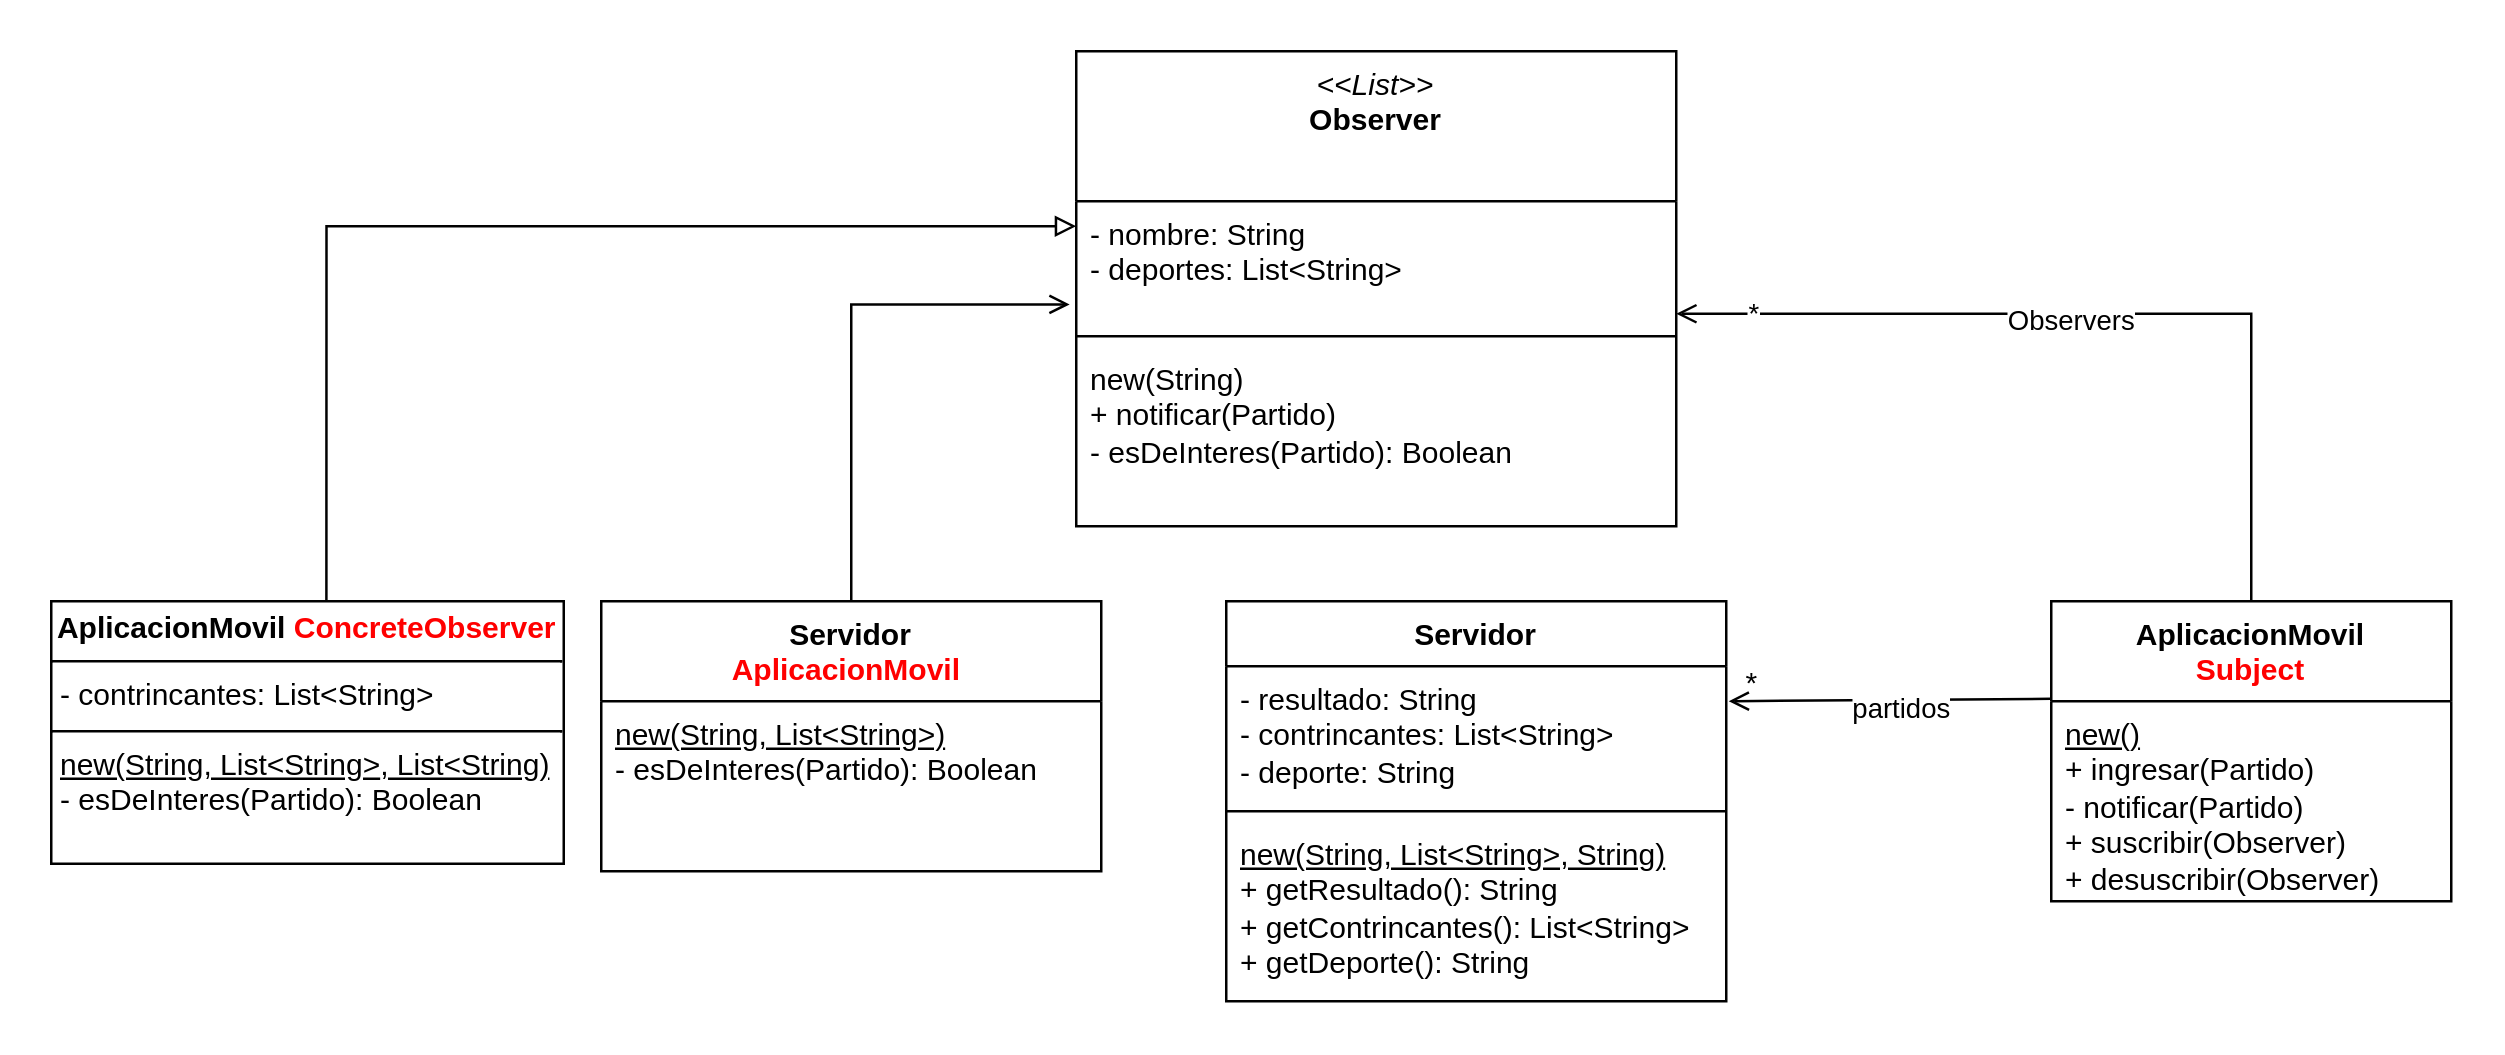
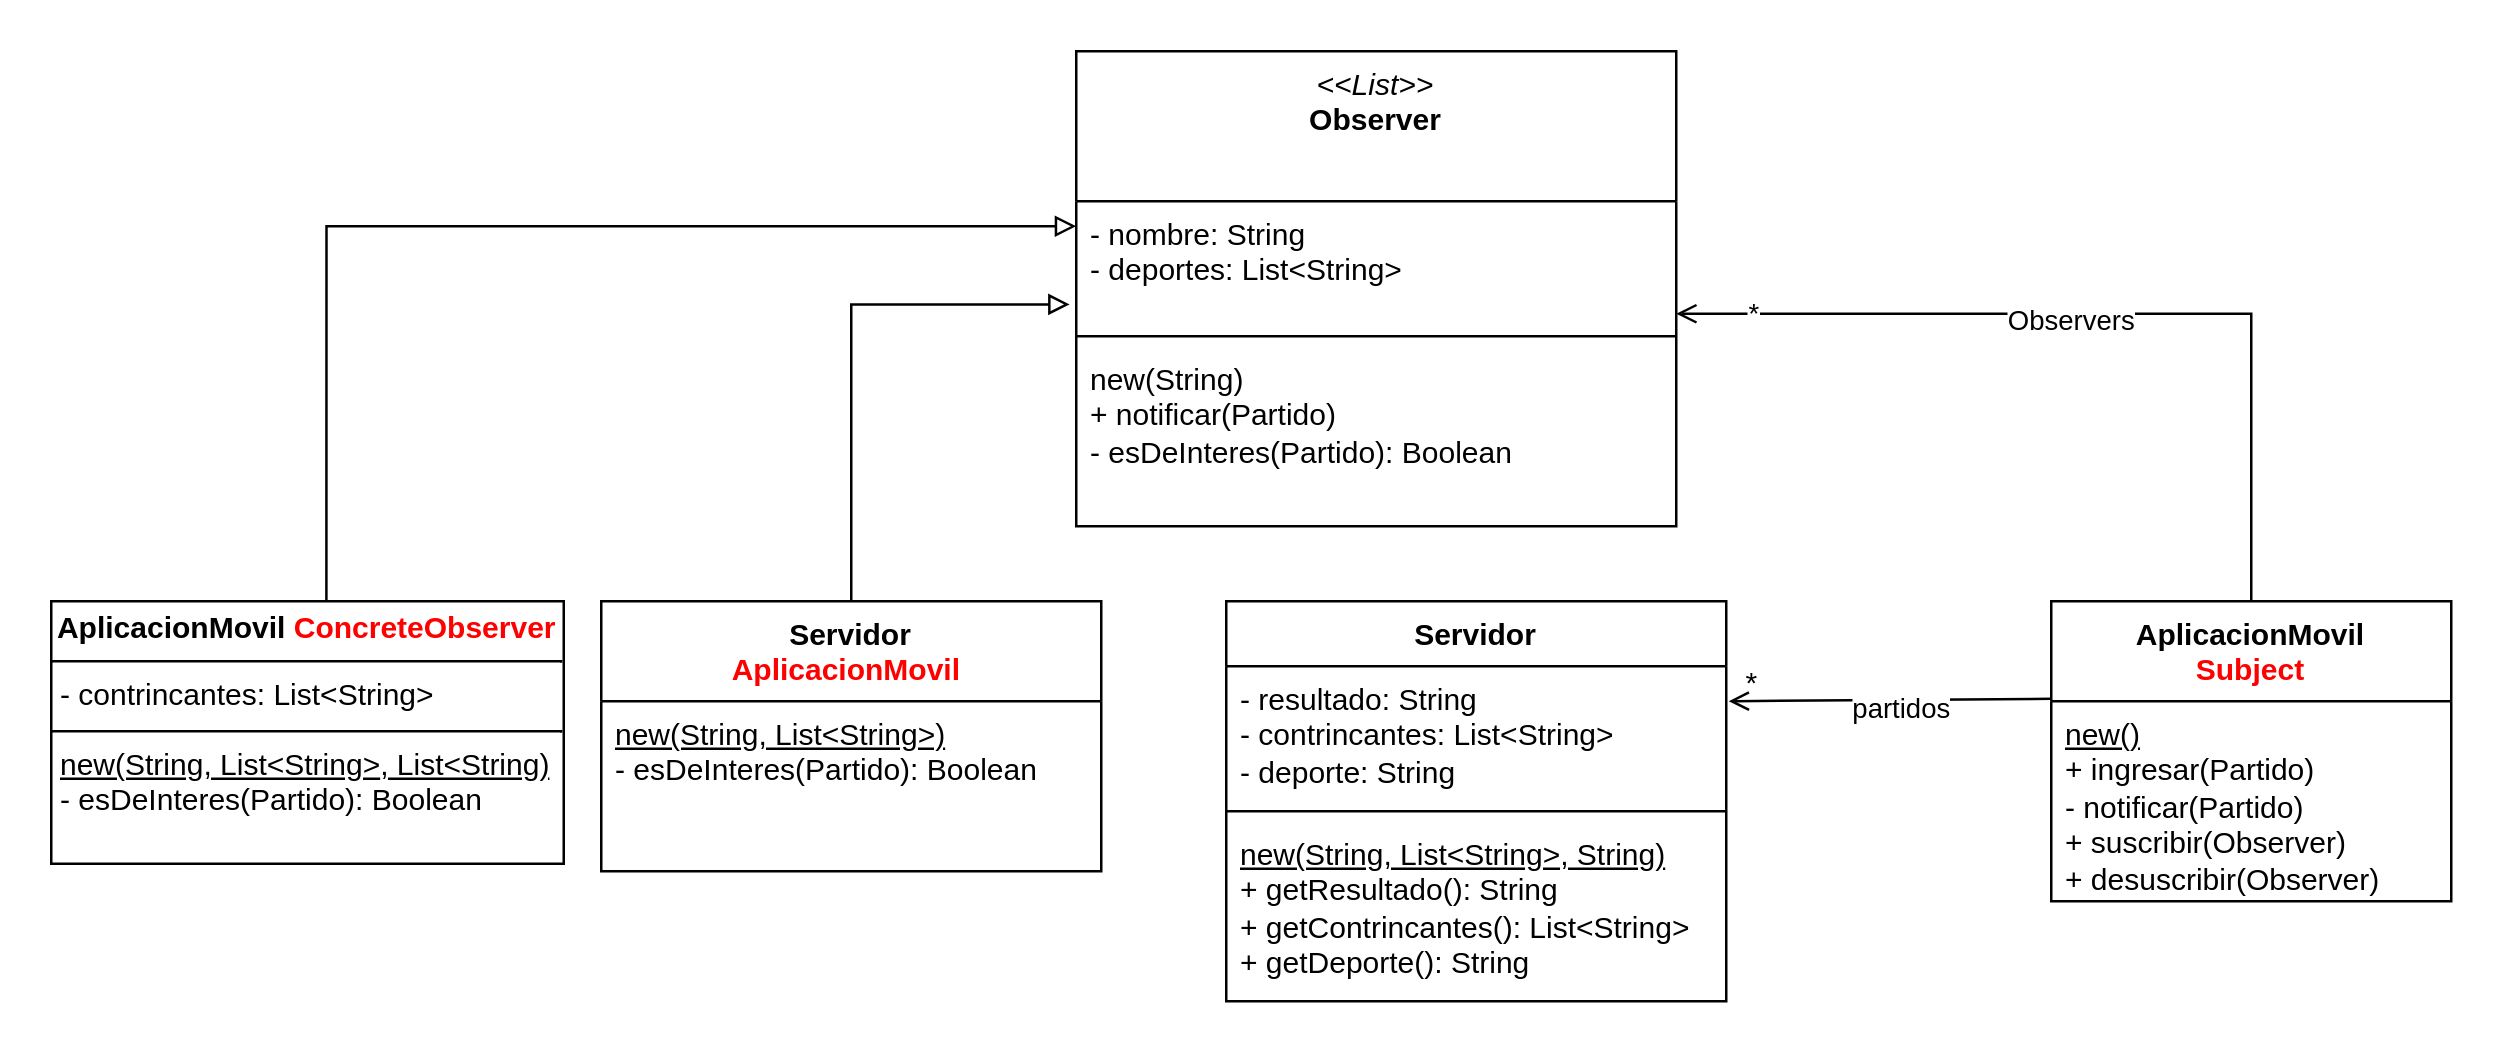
(1055, 304) -> (1047, 304)
